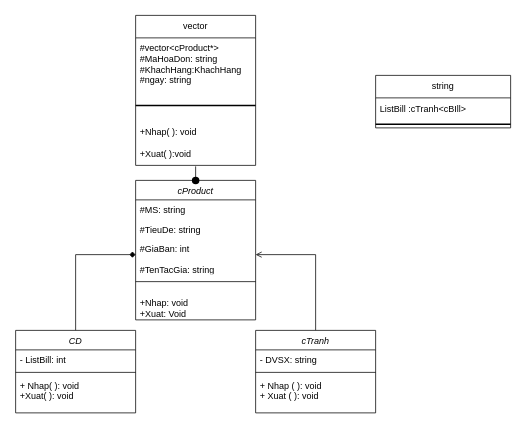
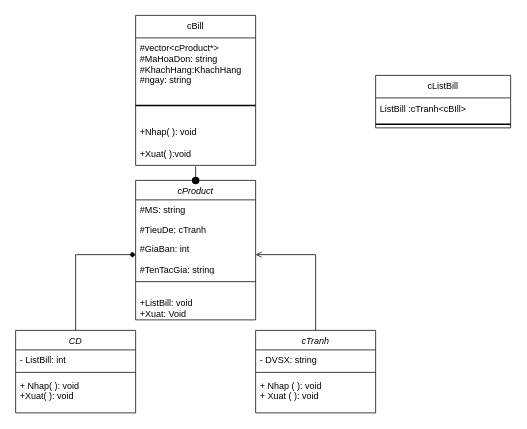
(195, 27) -> (195, 27)
(443, 87) -> (443, 87)
(173, 230) -> (174, 230)
(164, 303) -> (169, 303)
